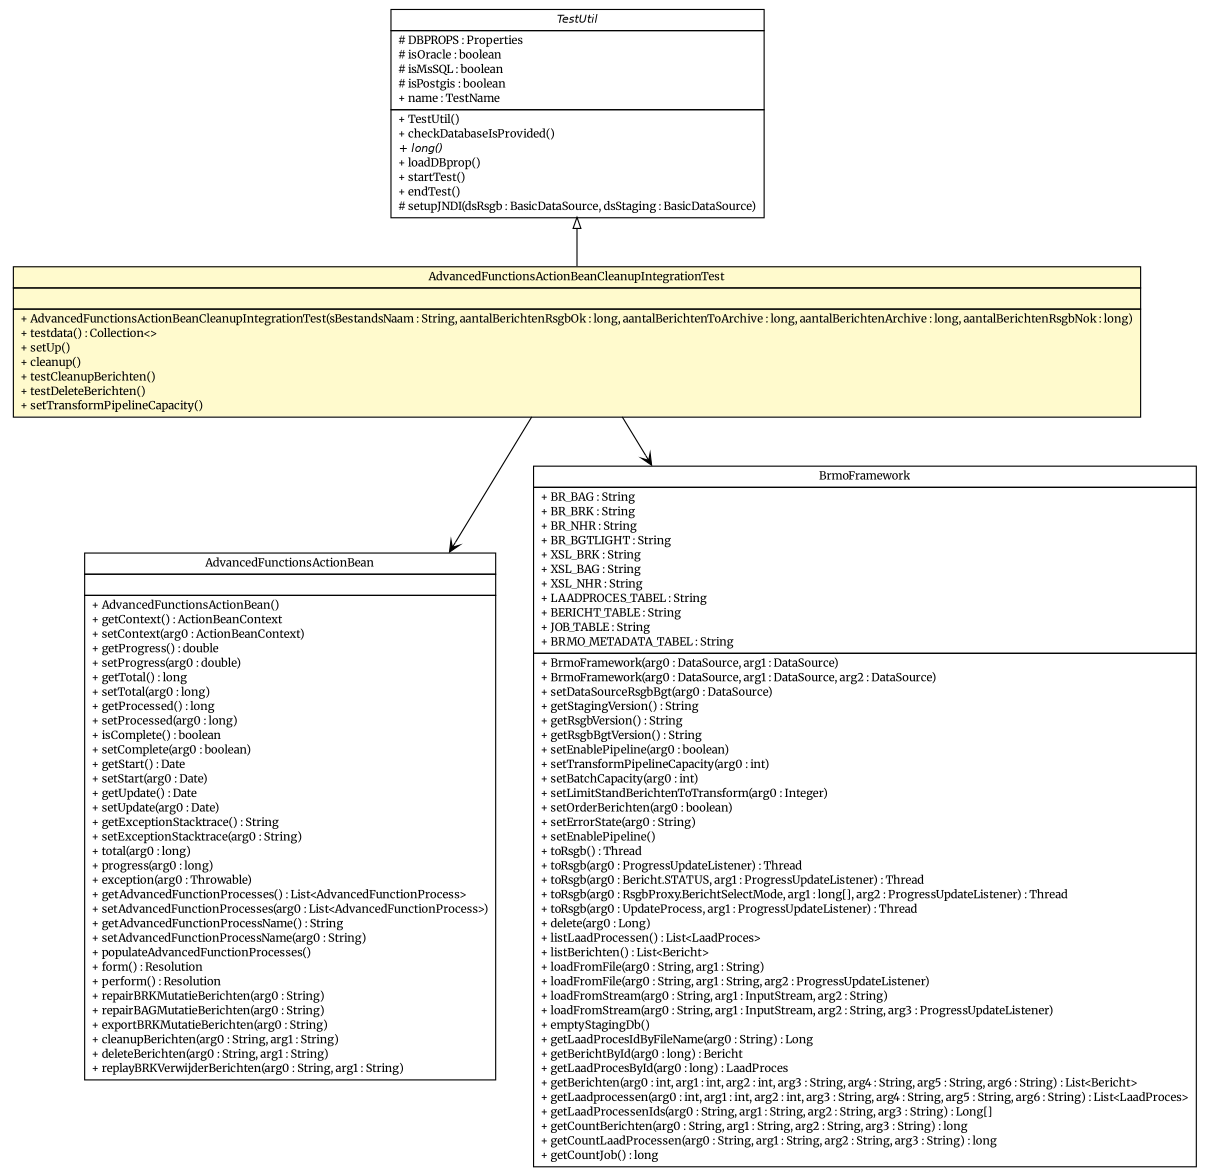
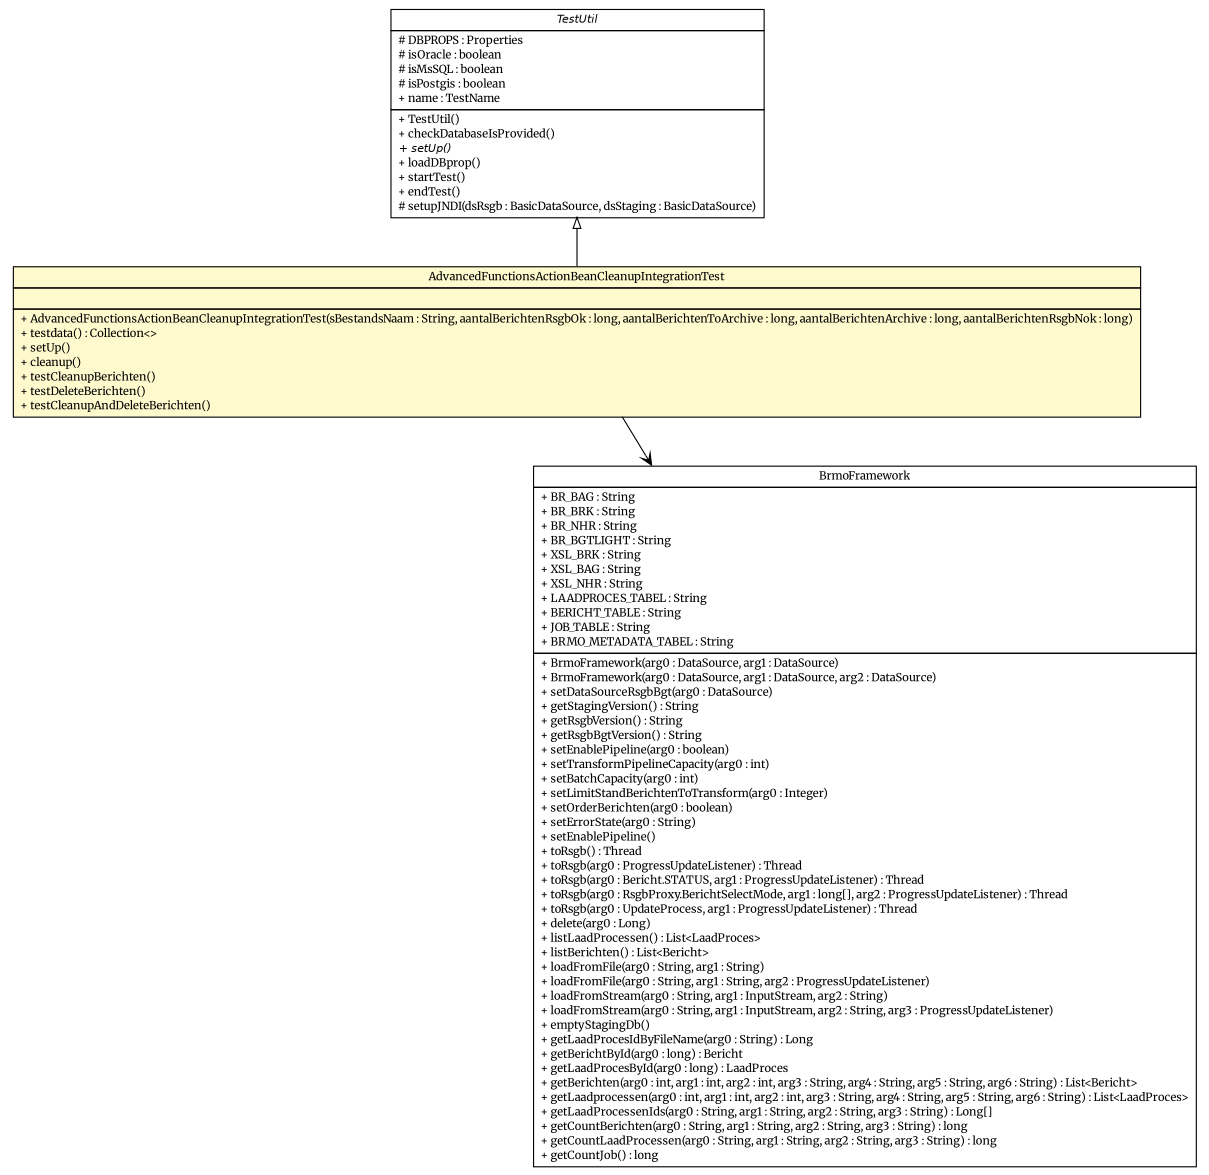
(421, 149) -> (426, 149)
(112, 406) -> (116, 406)
(290, 816) -> none
